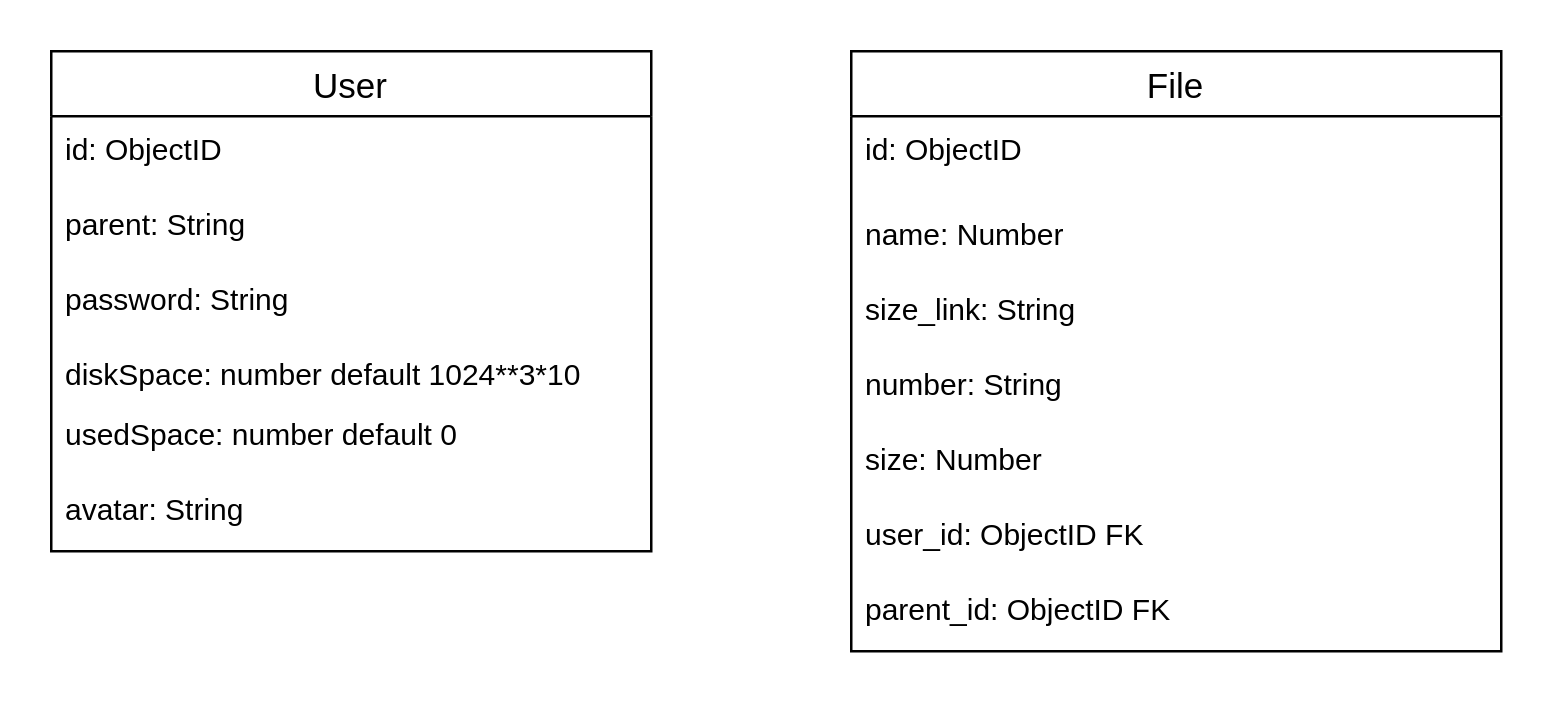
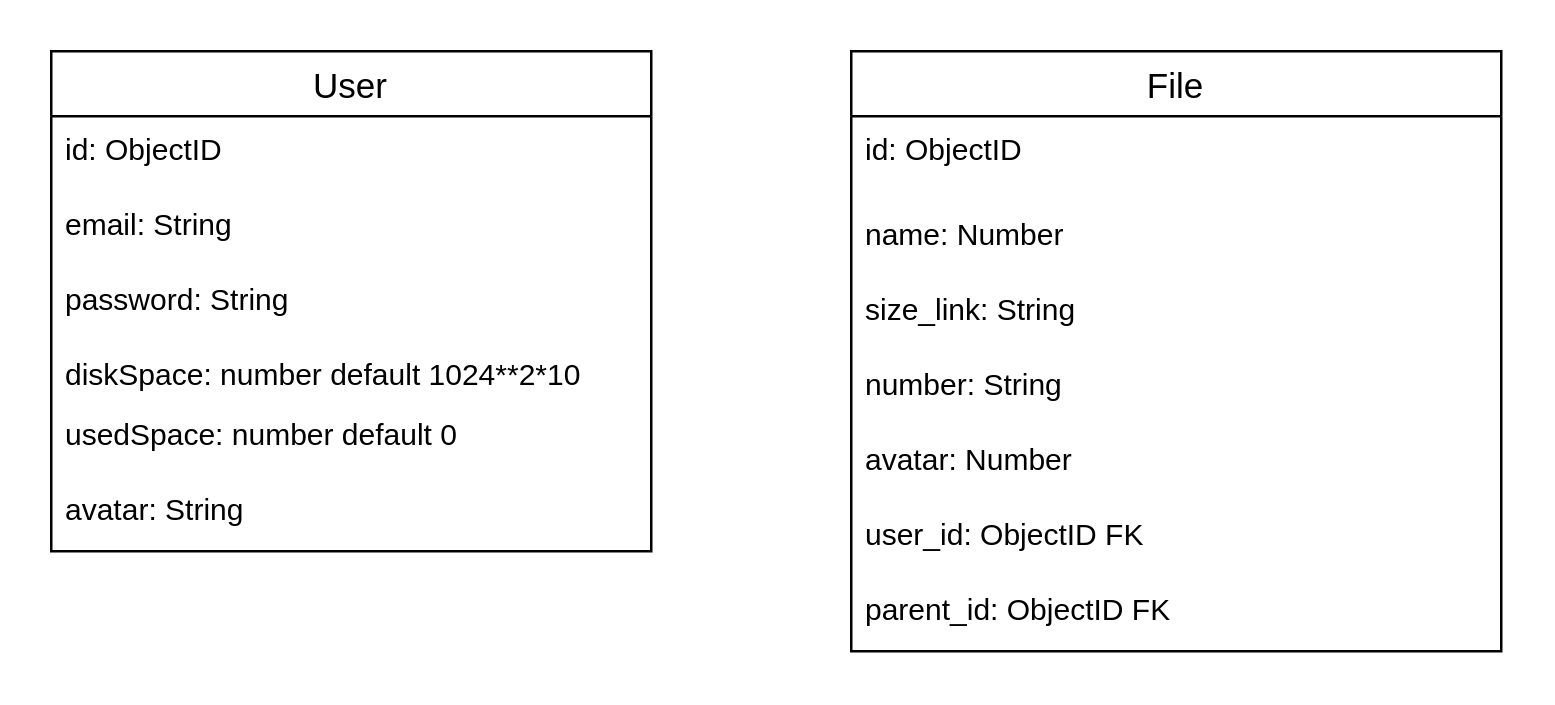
(171, 225) -> (155, 225)
(344, 375) -> (344, 375)
(954, 460) -> (975, 460)
